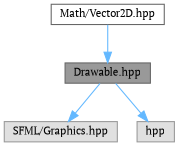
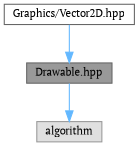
(108, 14) -> (69, 14)
(61, 132) -> none
(156, 132) -> (69, 132)
